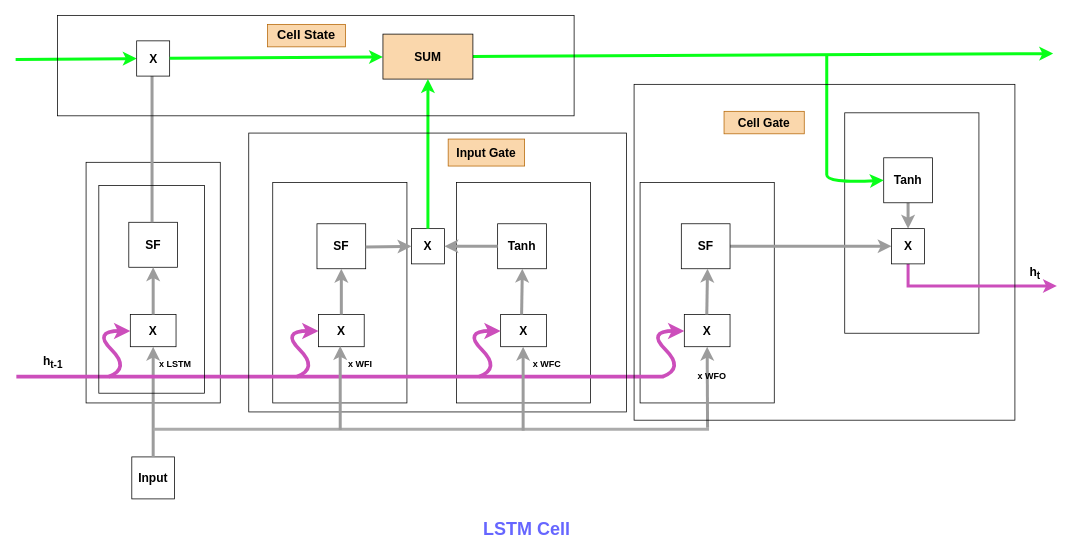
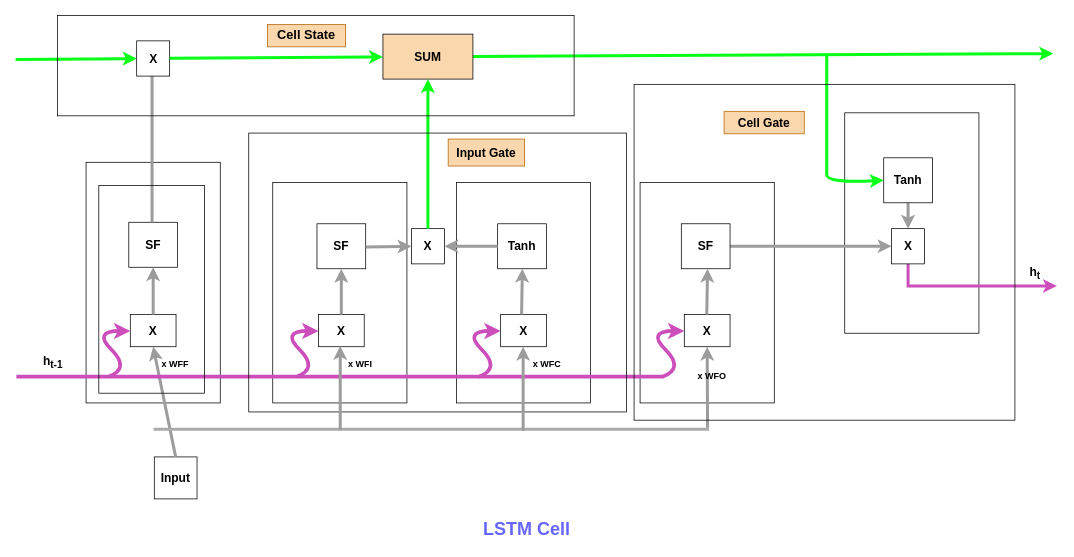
(175, 365) -> (175, 365)
(153, 478) -> (176, 478)
